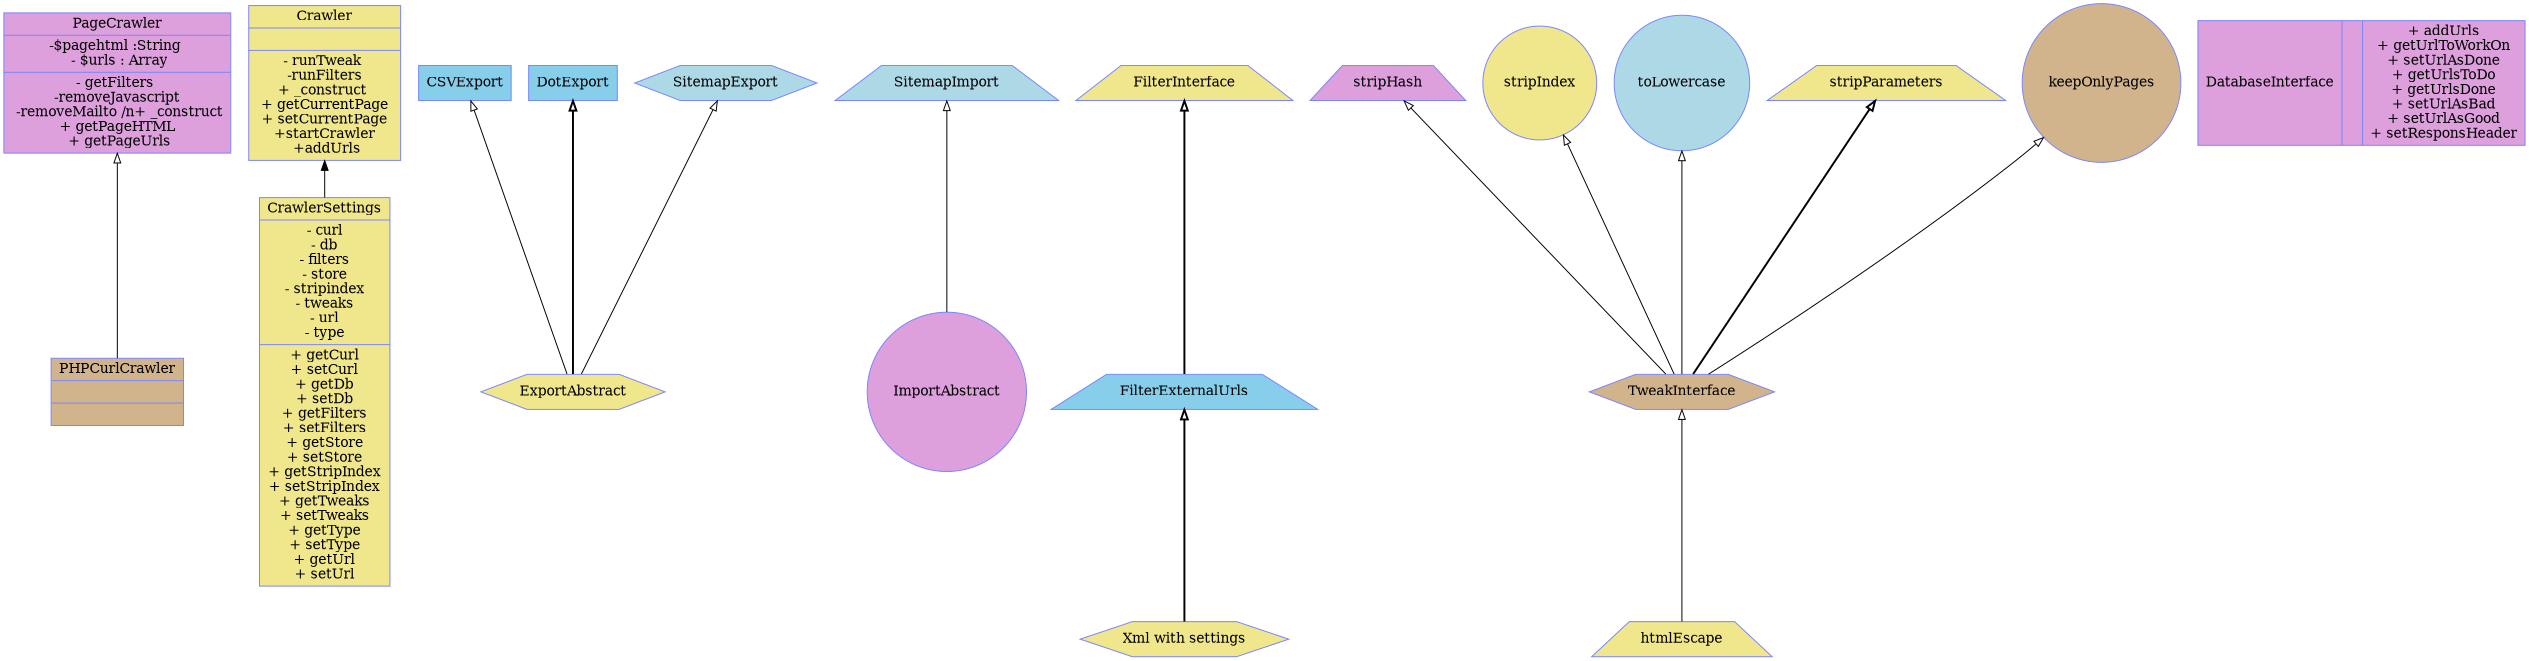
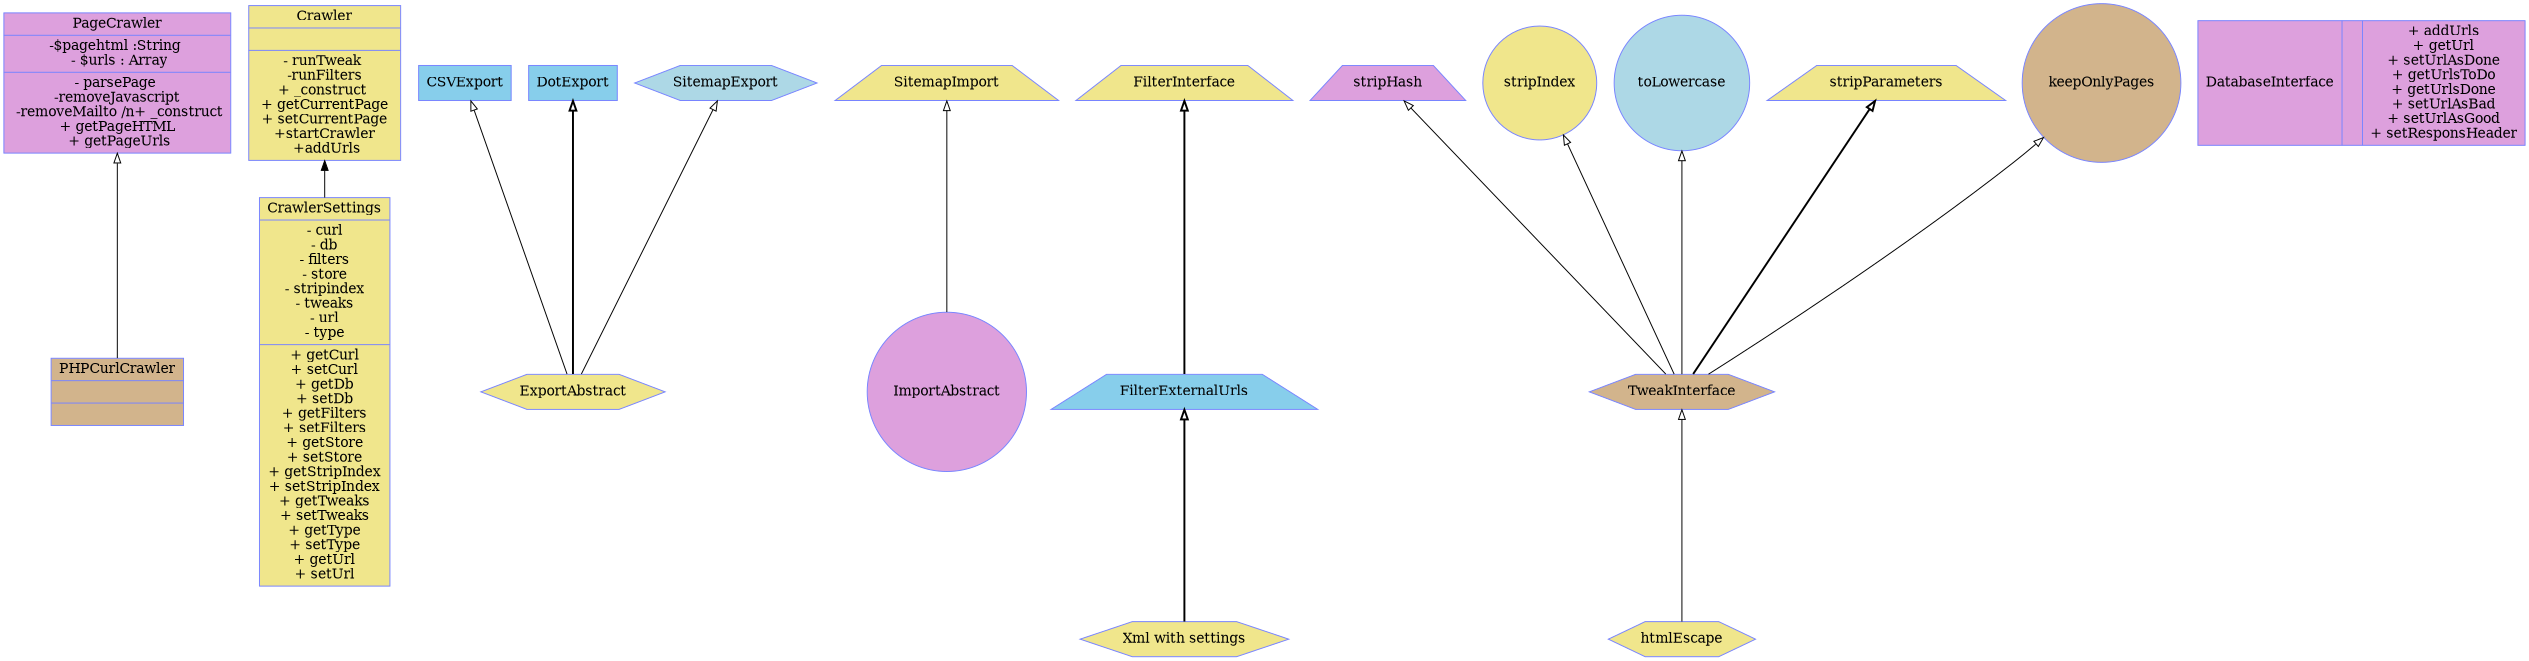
(2444, 46) -> (2444, 46)
(117, 83) -> (117, 83)
(947, 83) -> (947, 83)
(1682, 639) -> (1682, 639)
